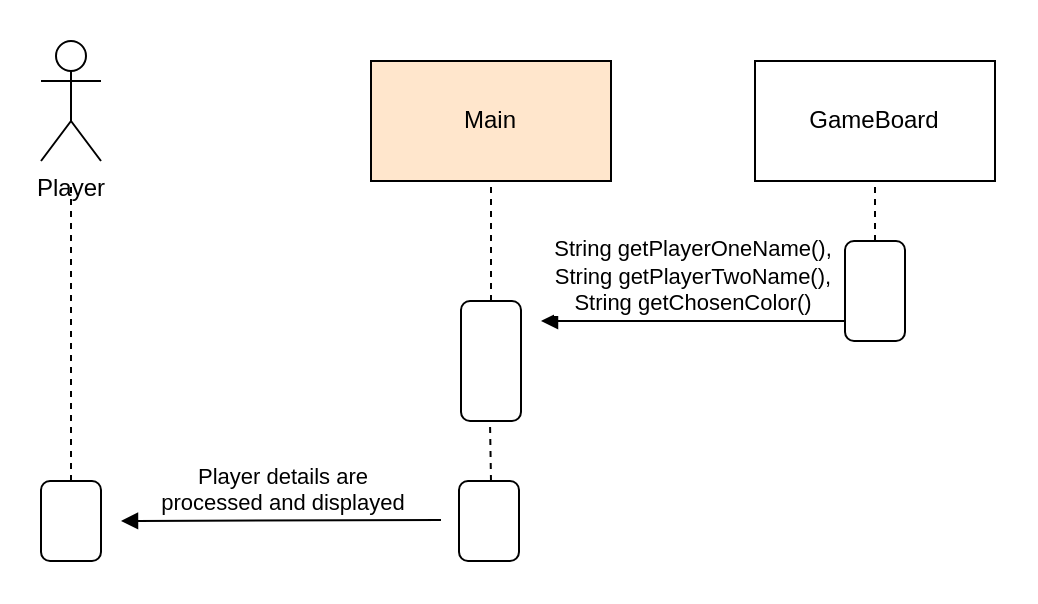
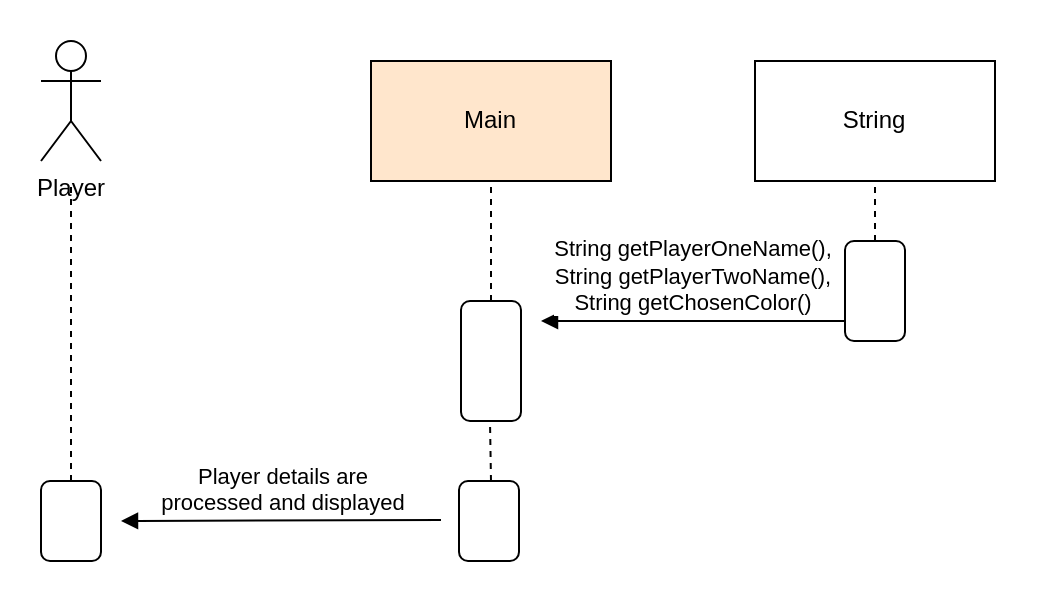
(875, 121) -> (875, 121)
